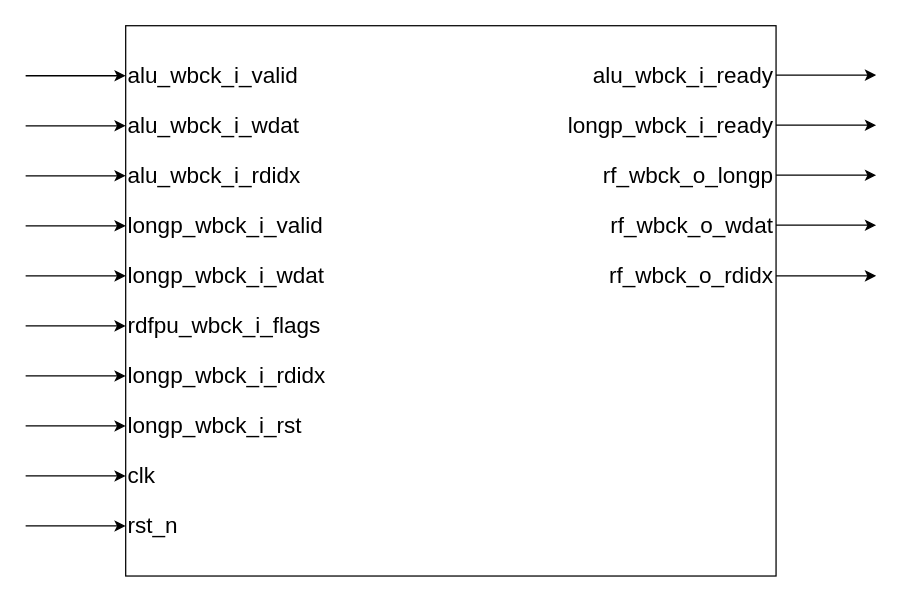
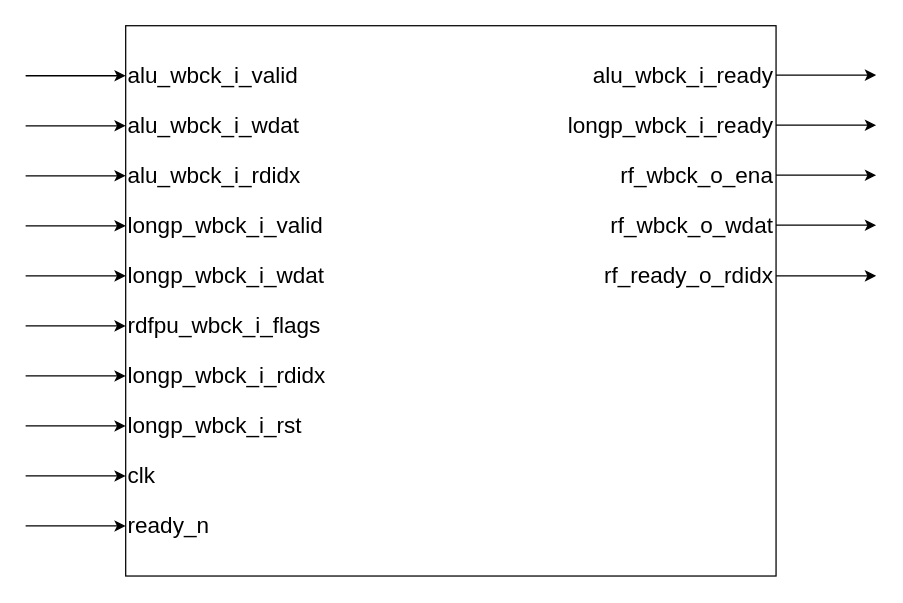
(712, 176) -> (719, 176)
(712, 276) -> (708, 276)
(149, 526) -> (158, 526)
